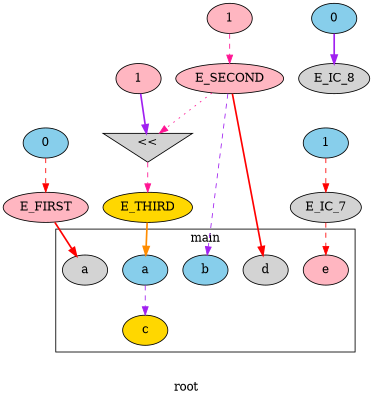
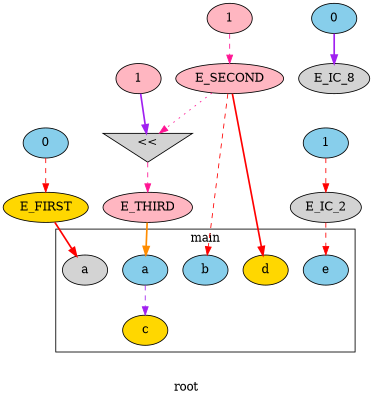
(218, 170) -> (218, 170)
(46, 207) -> (46, 207)
(148, 207) -> (148, 207)
(326, 207) -> (326, 207)
(266, 270) -> (266, 270)
(326, 270) -> (326, 270)
